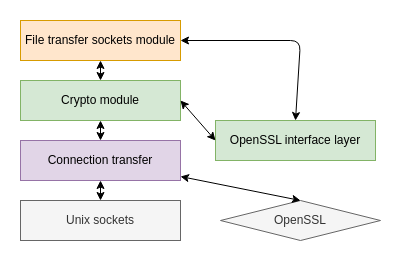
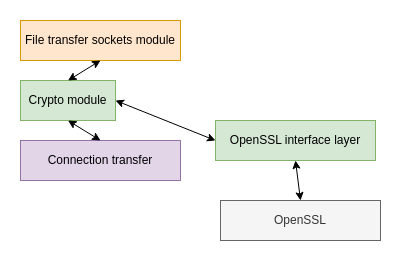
(275, 41) -> none
(101, 101) -> (68, 101)
(241, 189) -> (298, 181)
(101, 191) -> none
(101, 221) -> none
(301, 221) -> (301, 221)
